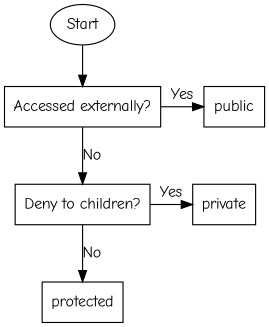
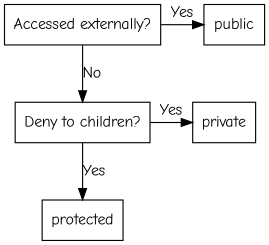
(83, 25) -> none
(92, 253) -> (94, 171)
